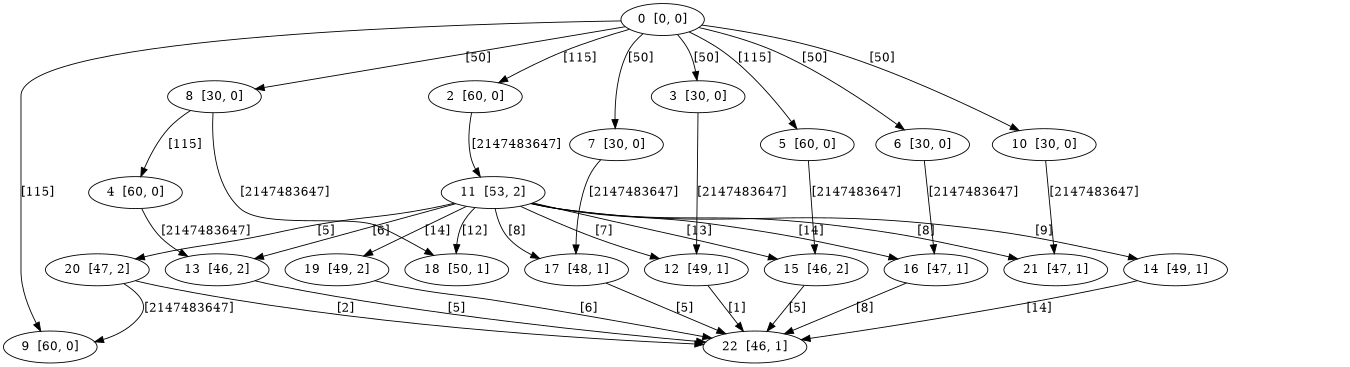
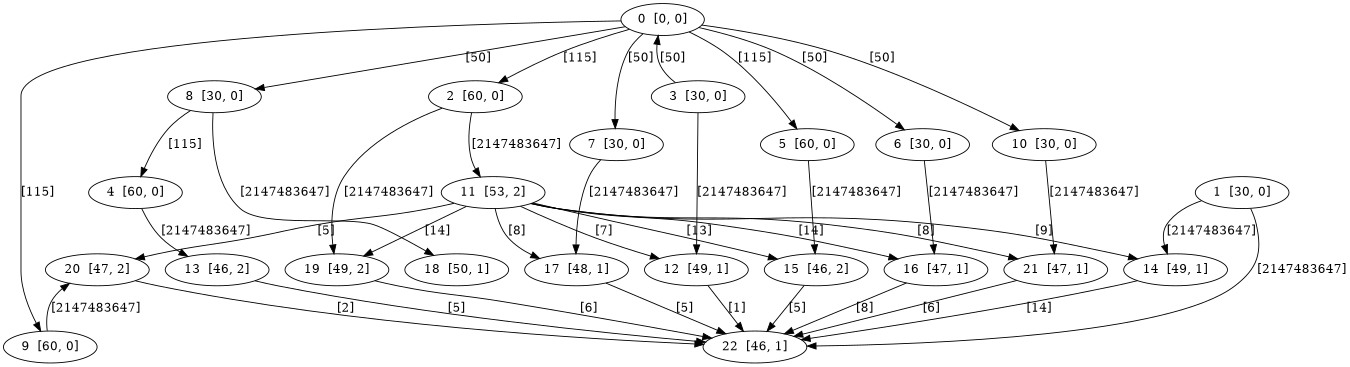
(689, 52) -> (661, 66)
none -> (360, 157)
none -> (1242, 193)
(462, 224) -> none
(359, 230) -> none
none -> (910, 307)
(139, 317) -> (49, 308)
